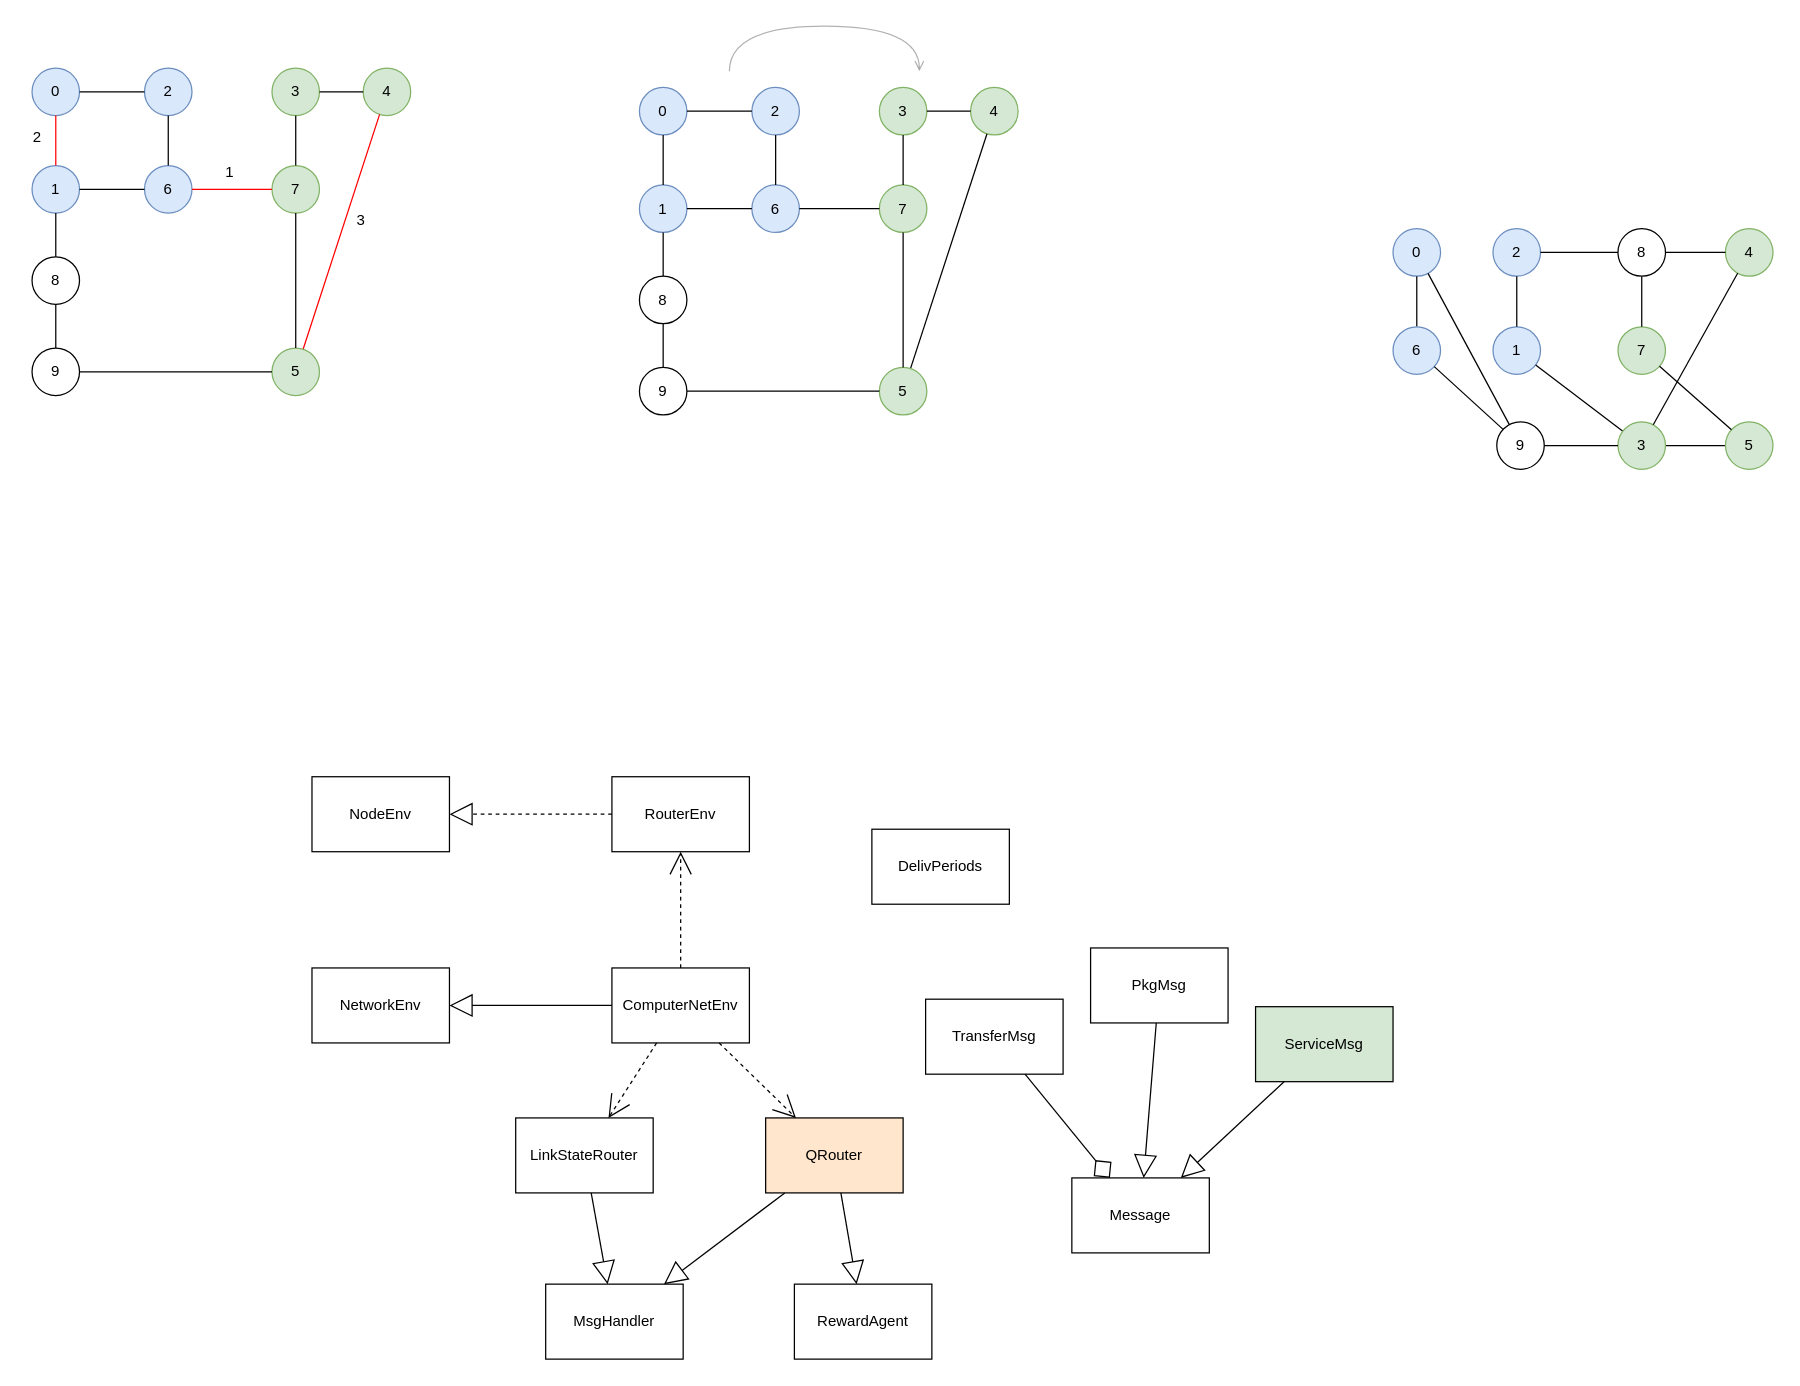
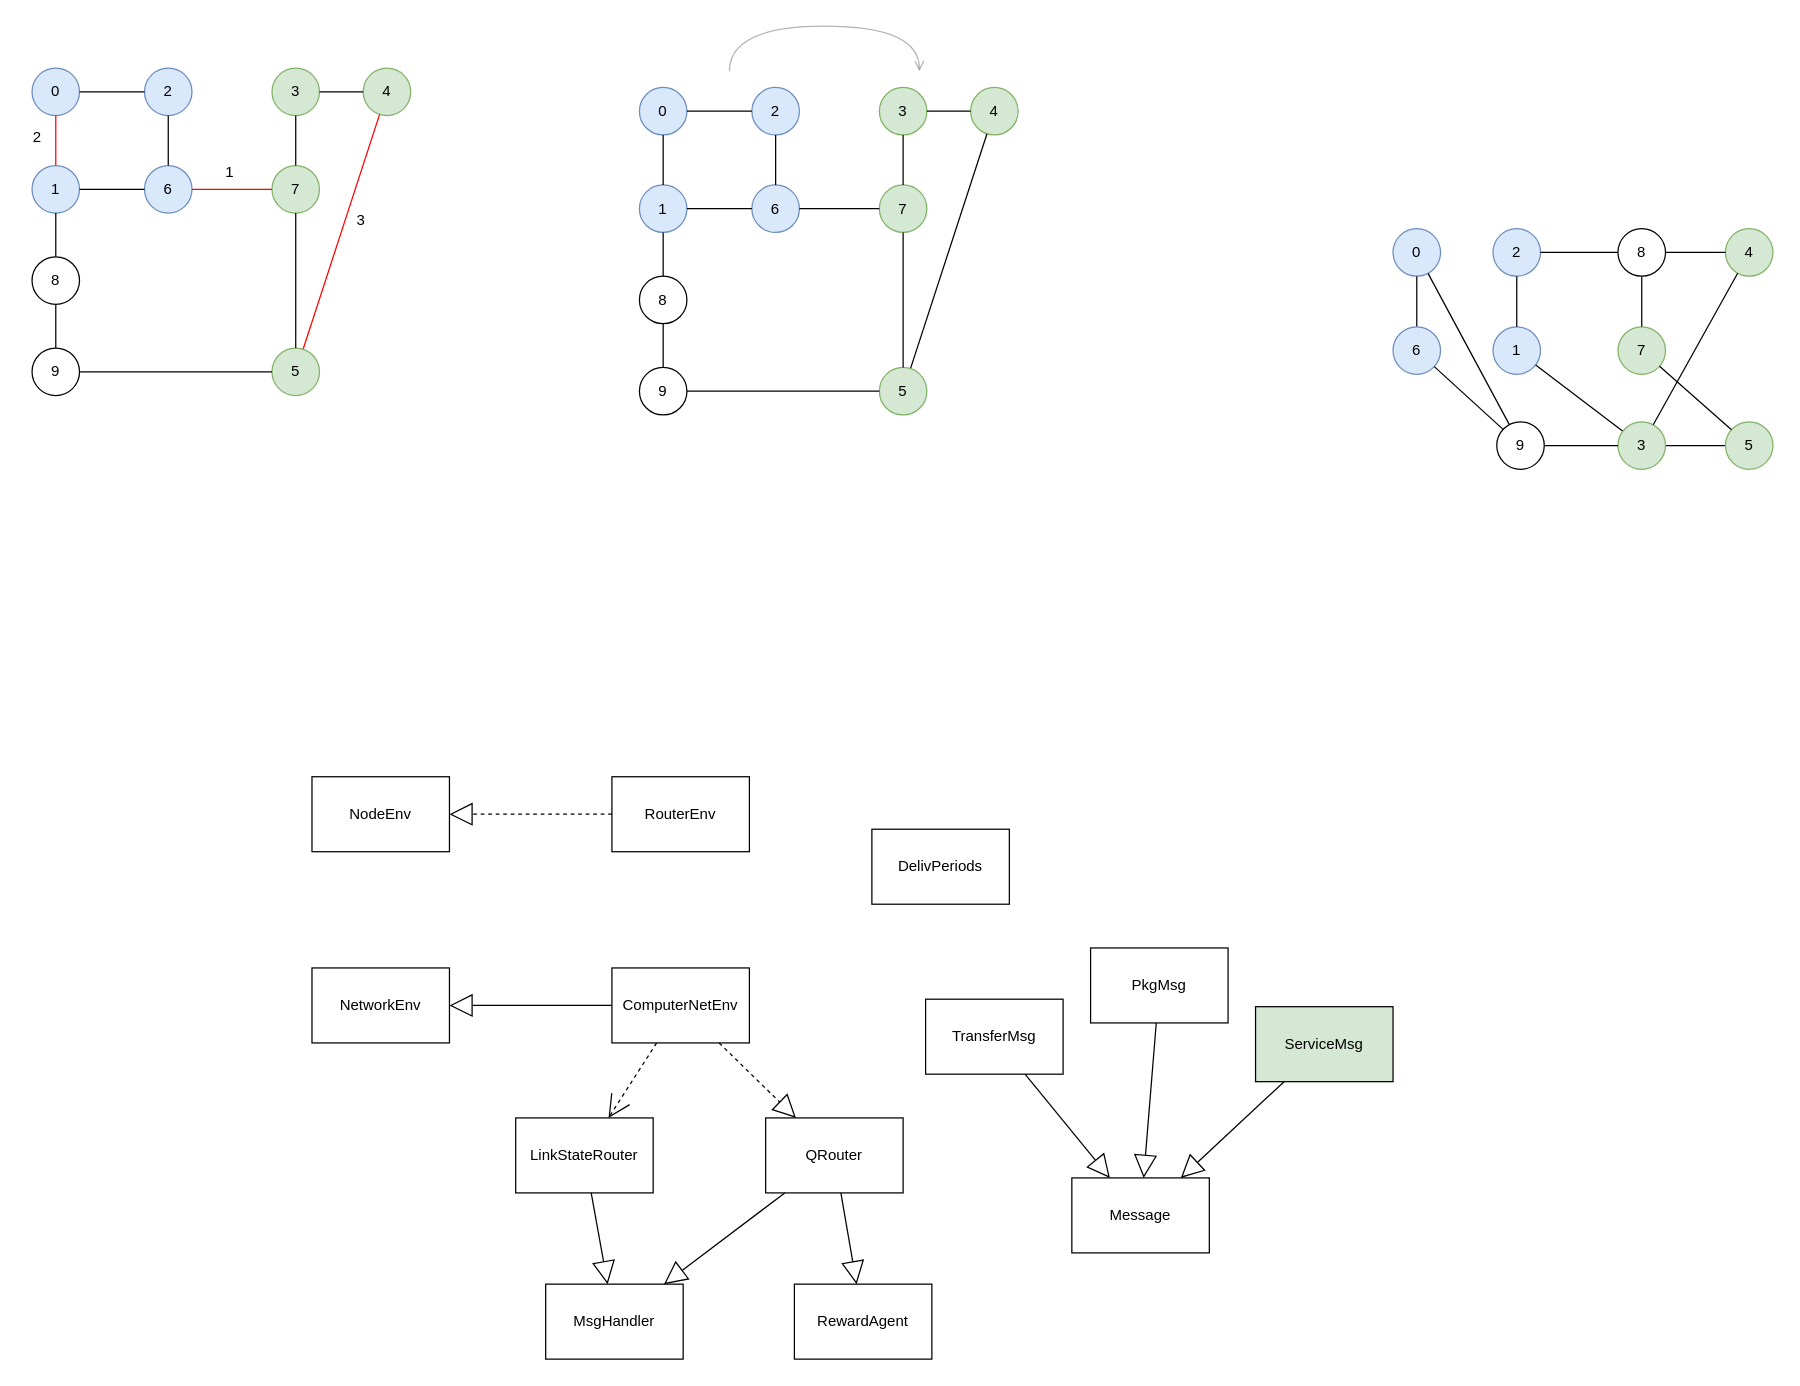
(681, 912) -> none
(785, 1108) -> (778, 1101)
(834, 1156) -> (834, 1156)
(1095, 1159) -> (1094, 1159)
